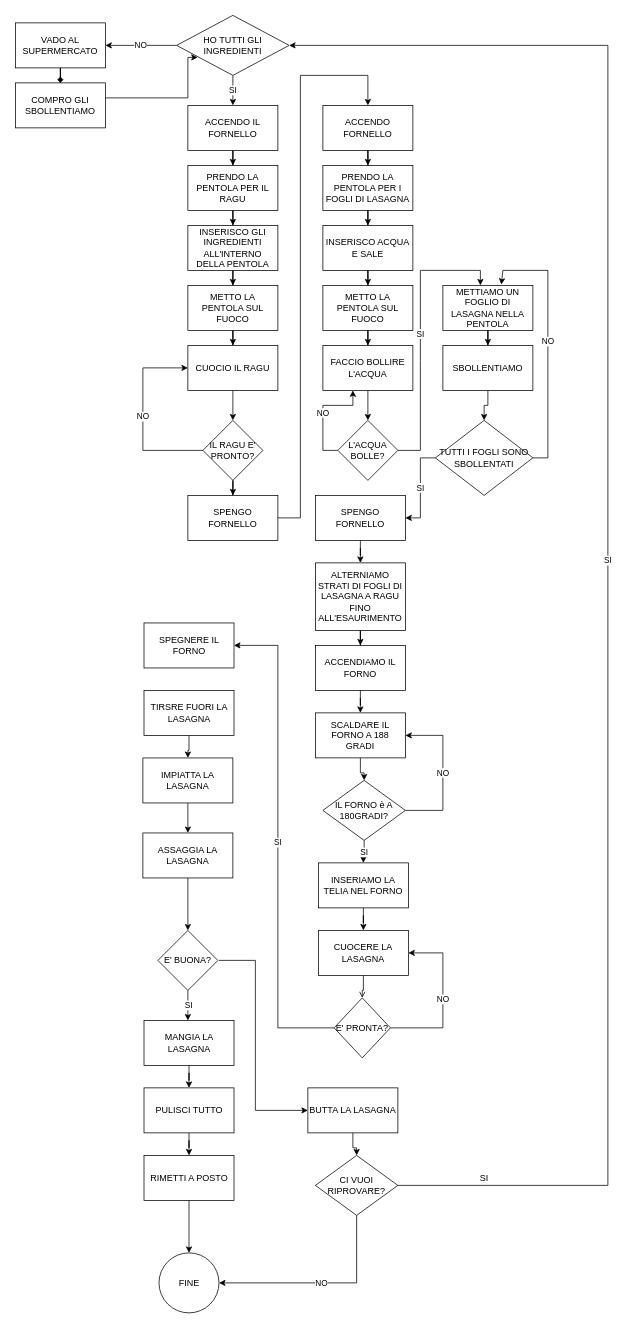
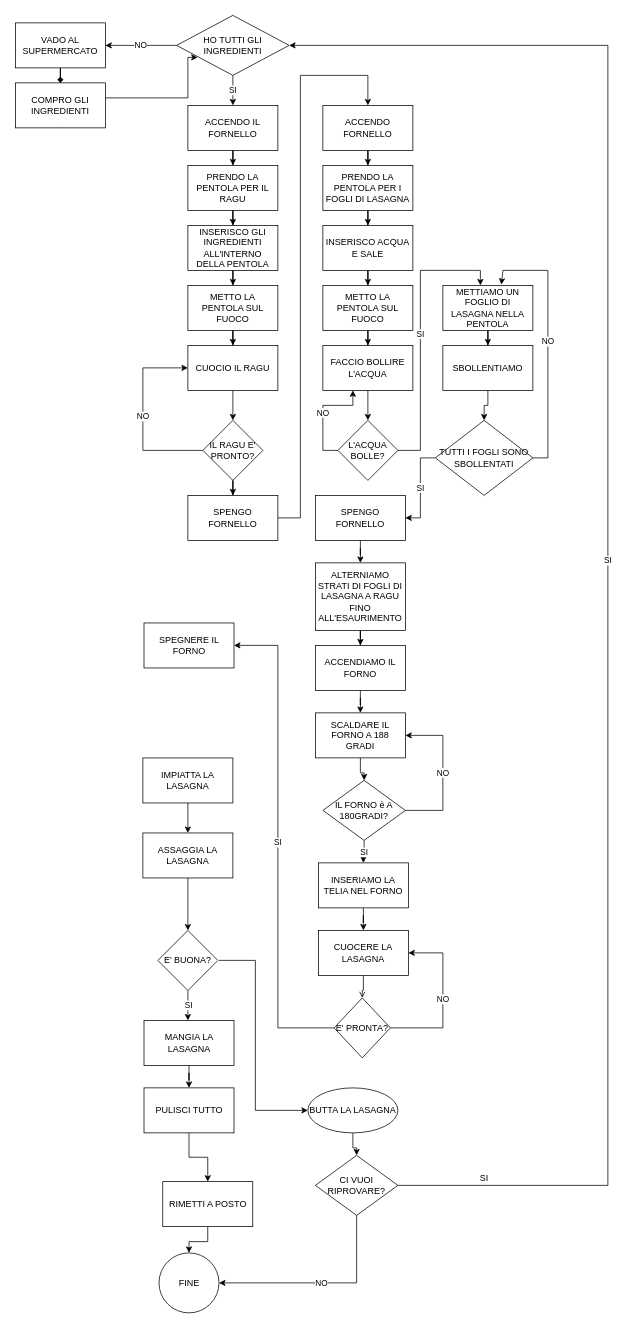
(60, 105) -> (60, 105)
(189, 713) -> none
(189, 750) -> none
(353, 1110) -> (353, 1110)
(189, 1178) -> (208, 1204)
